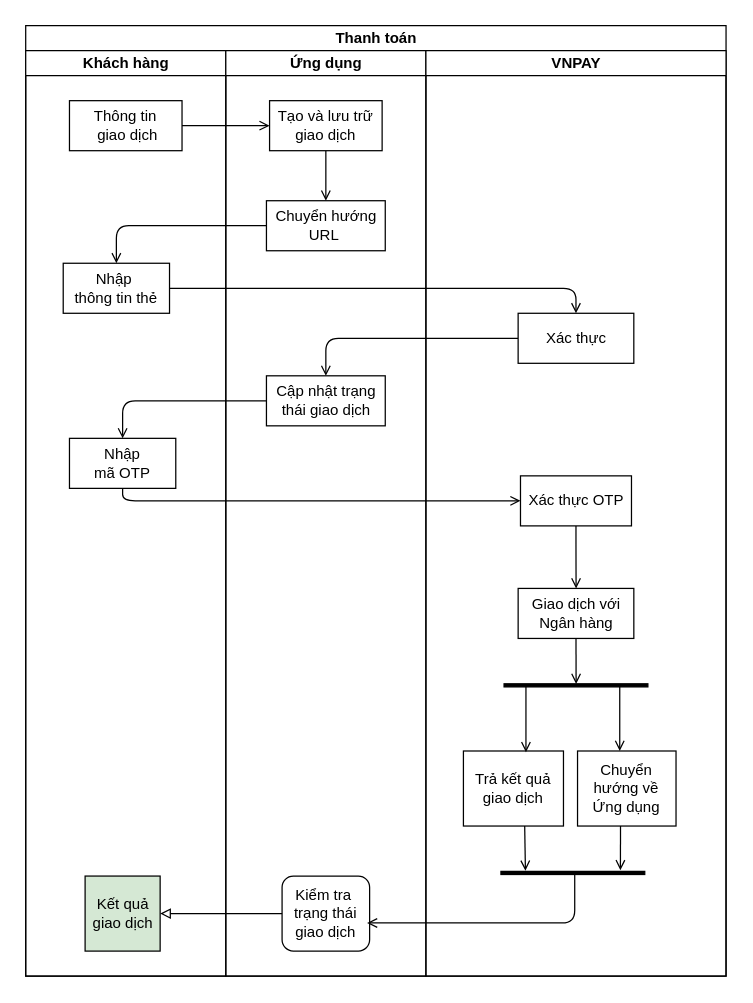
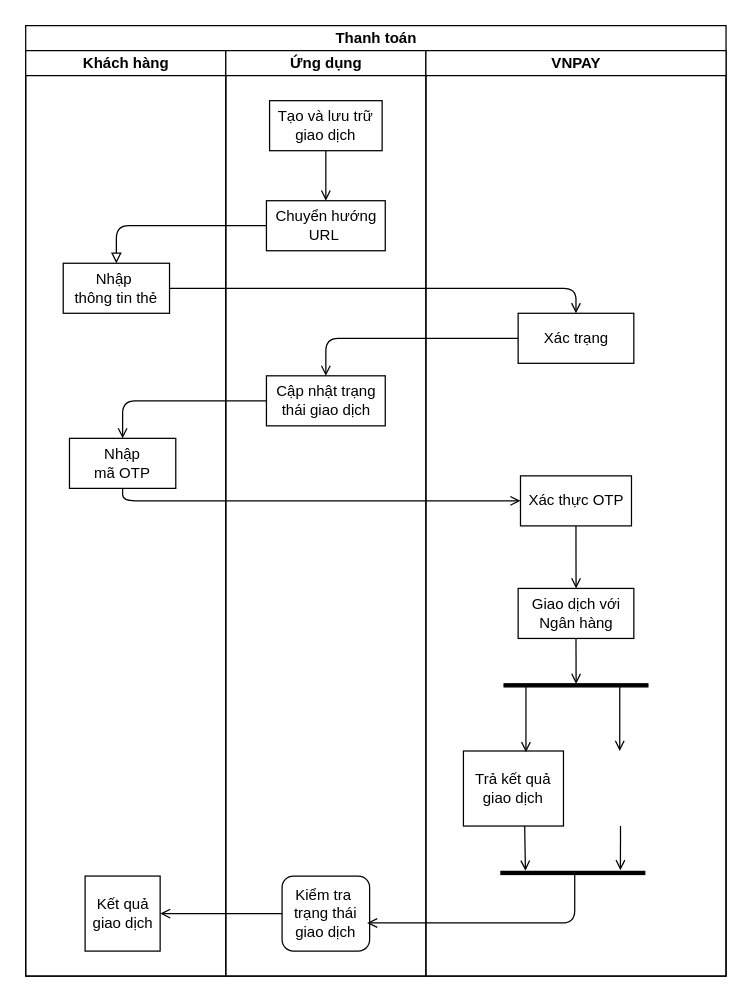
(126, 126) -> none
(222, 126) -> none
(116, 255) -> (116, 251)
(576, 338) -> (576, 338)
(626, 788) -> none
(123, 913) -> (123, 913)
(171, 913) -> (168, 913)
